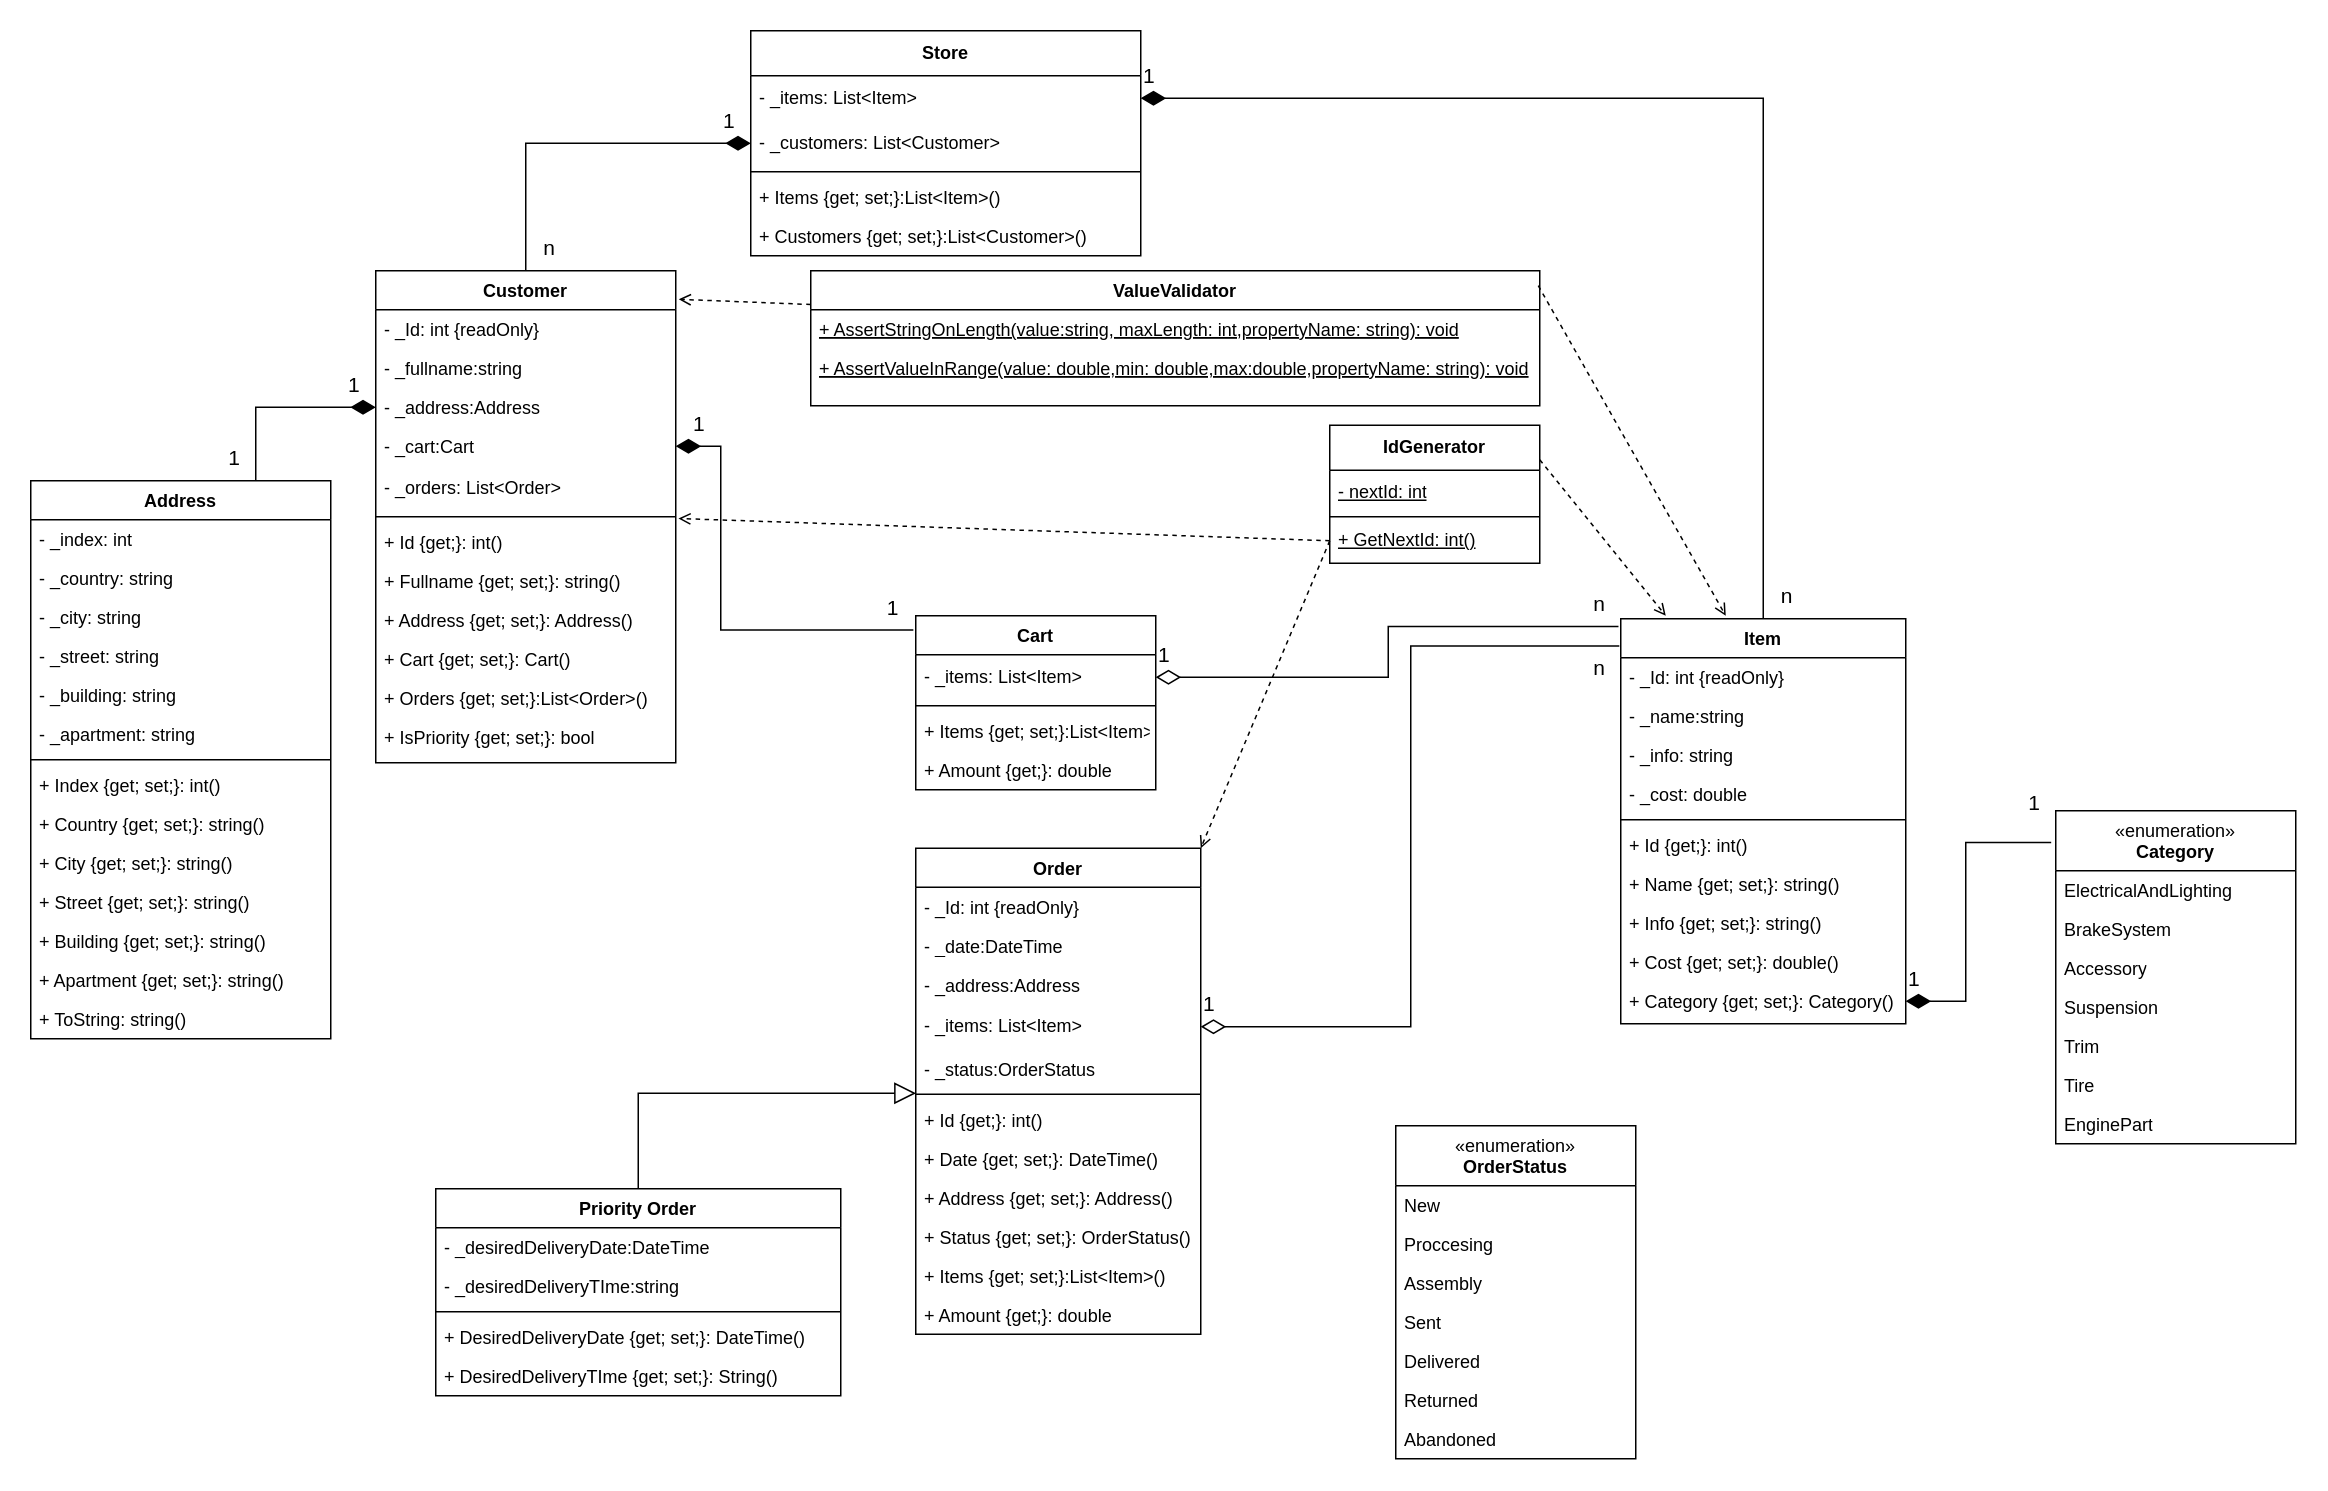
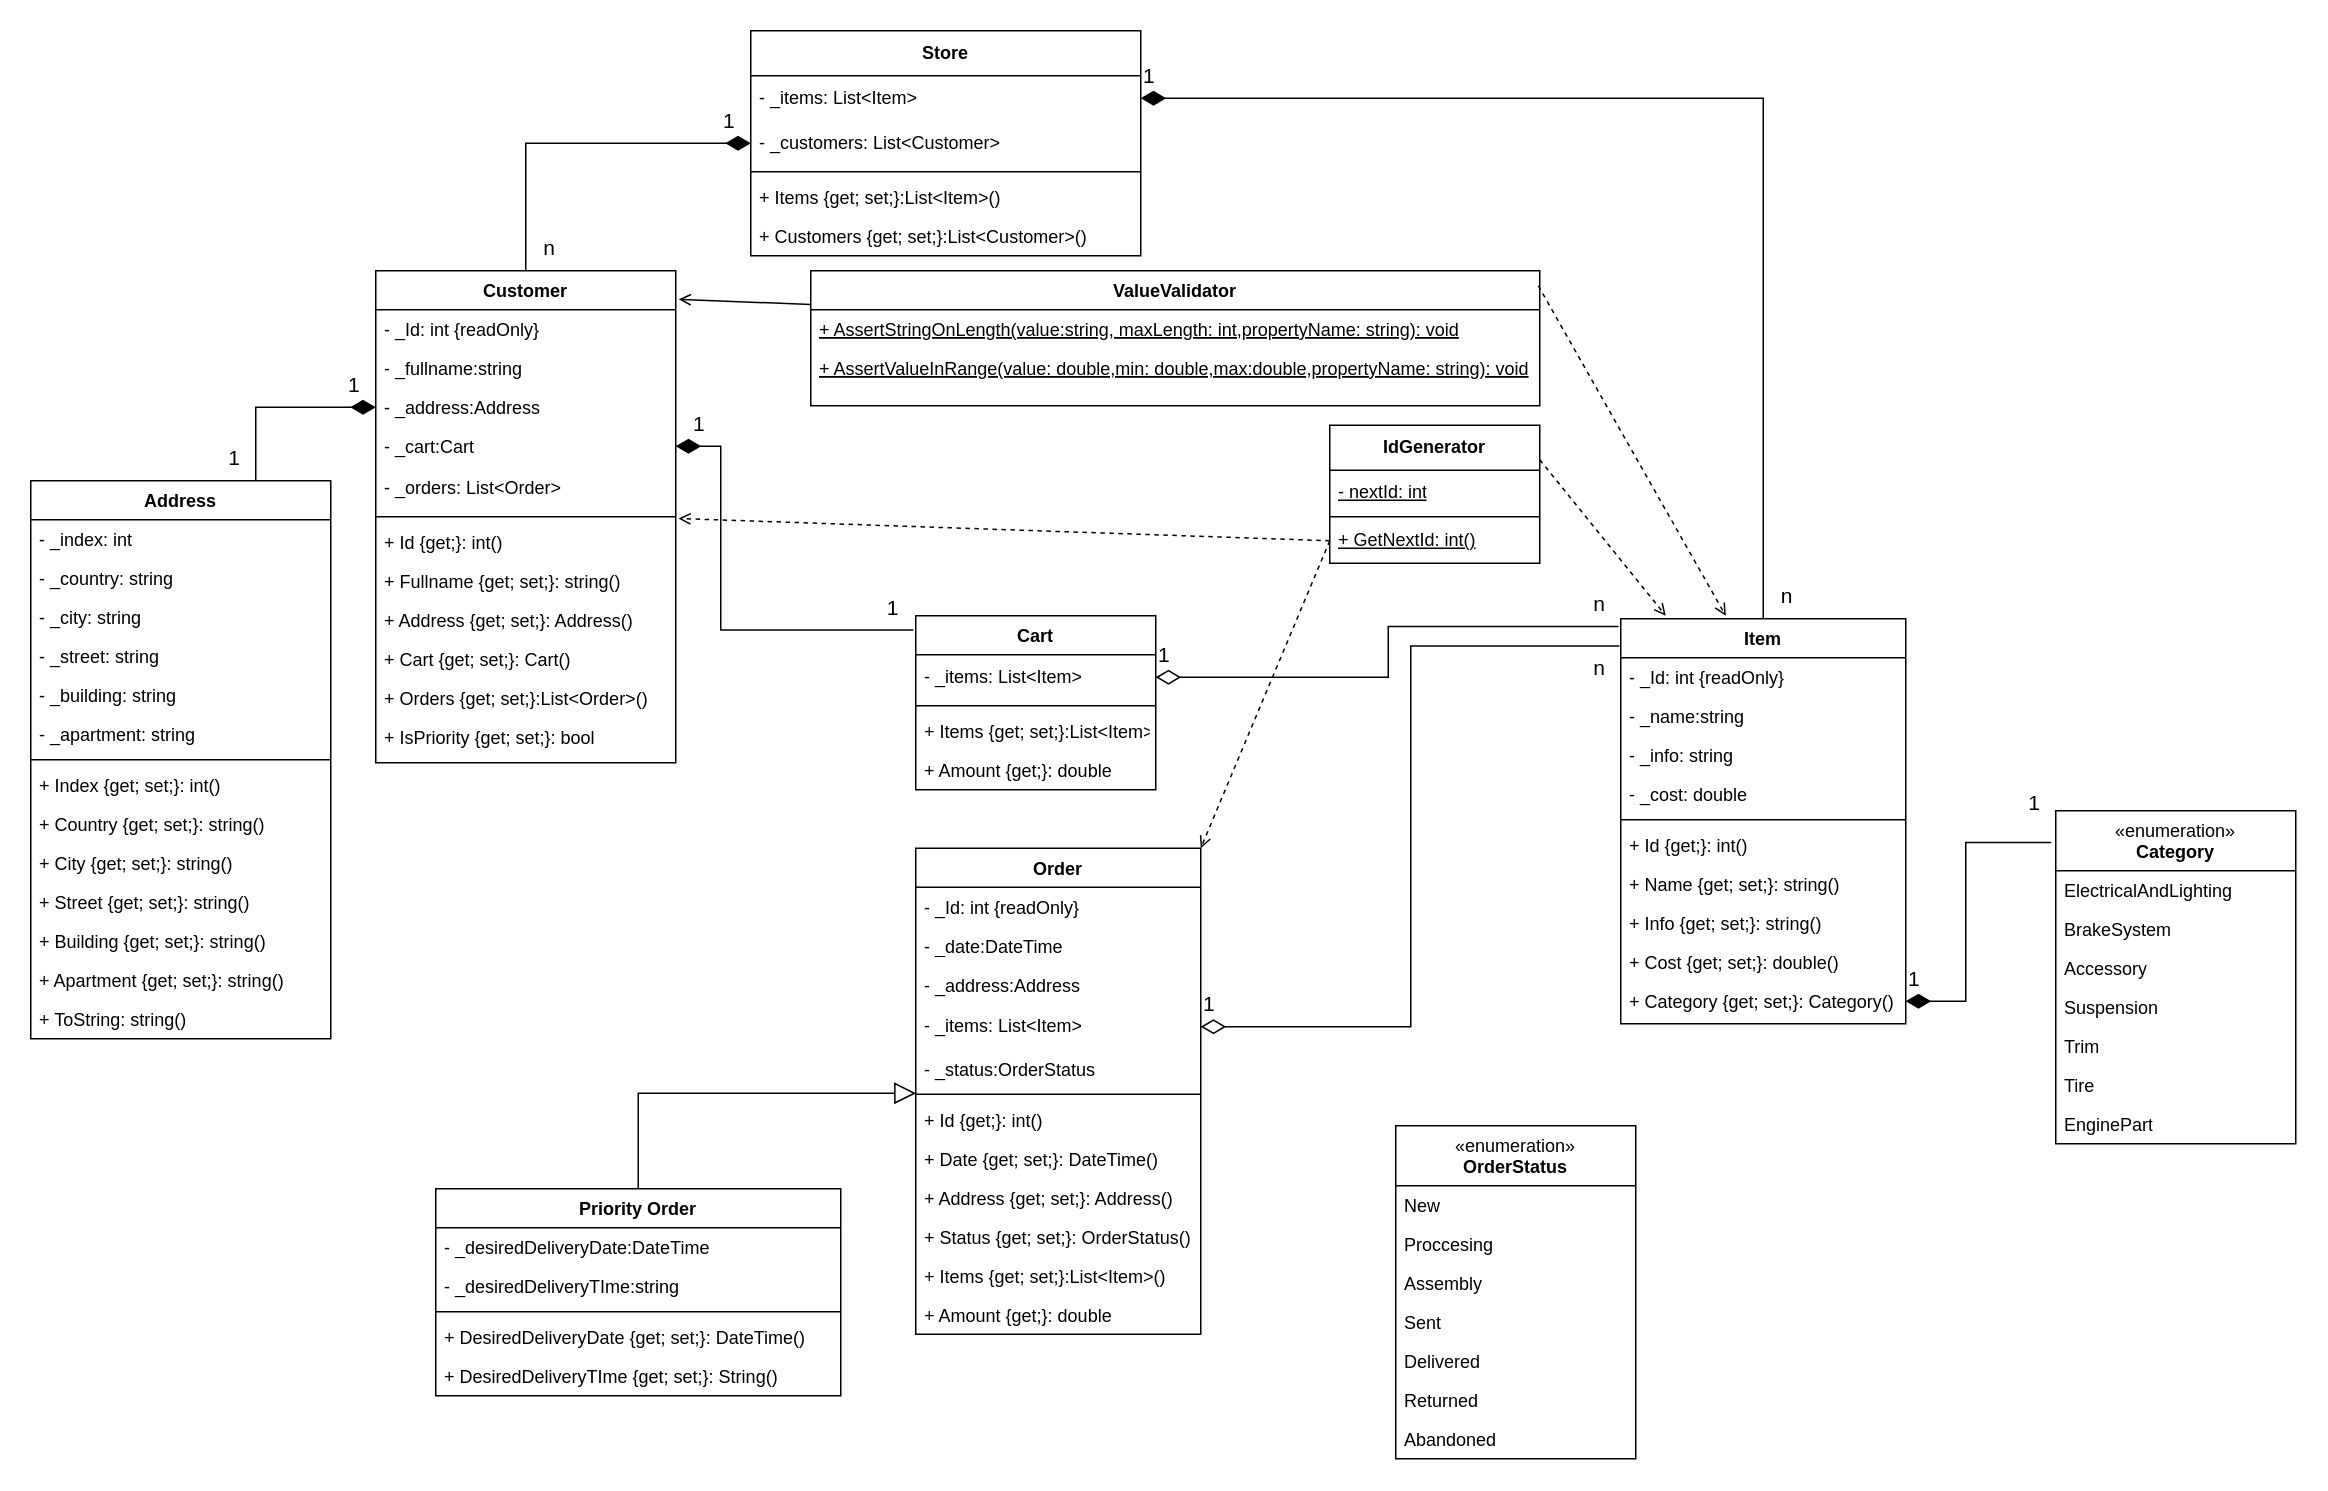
(746, 302) -> (746, 302)
